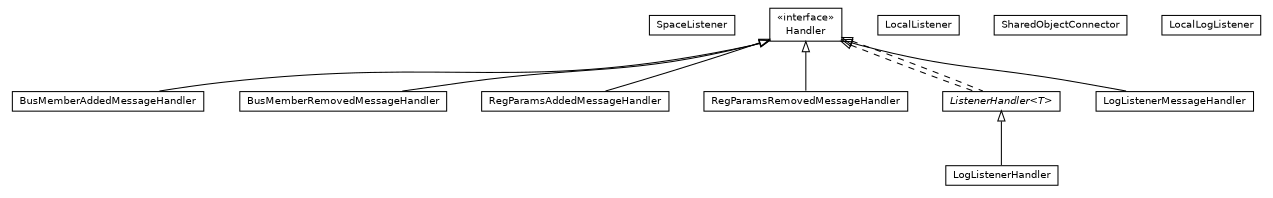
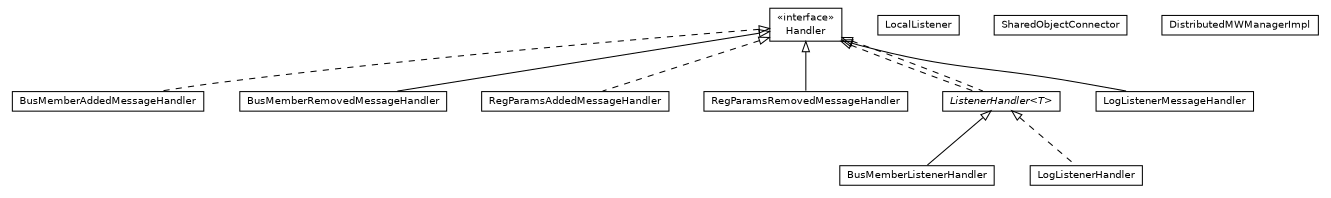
(692, 25) -> none
(1211, 25) -> none
none -> (1240, 25)
(683, 68) -> (681, 66)
(460, 72) -> (460, 56)
(1001, 143) -> (1048, 141)
none -> (917, 175)
